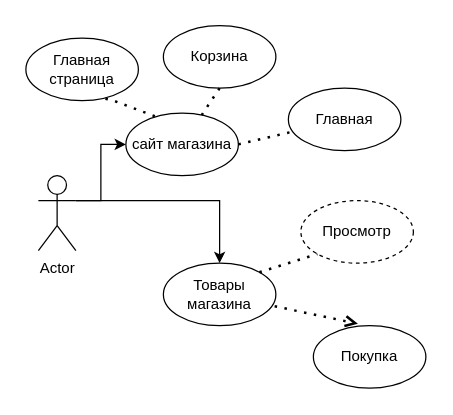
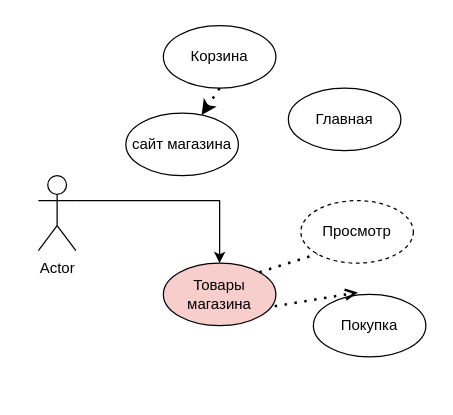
(82, 69) -> none
(128, 106) -> none
(205, 109) -> (208, 105)
(265, 138) -> none
(101, 162) -> none
(219, 294) -> (219, 294)
(369, 357) -> (369, 326)
